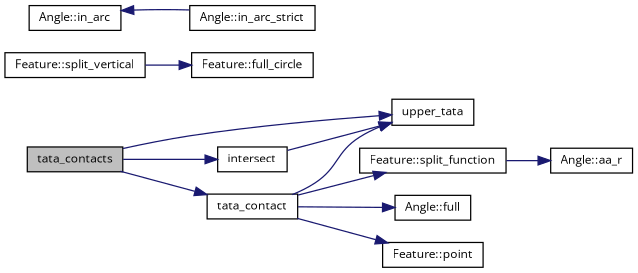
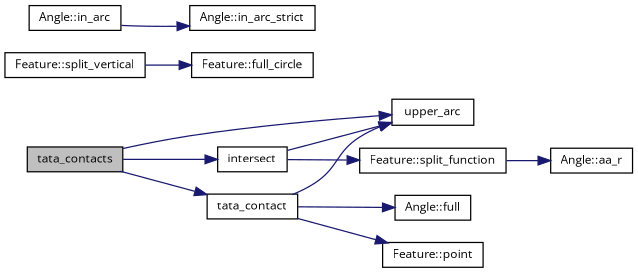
(162, 10) -> (149, 26)
(433, 112) -> (433, 112)
(336, 185) -> (317, 160)
